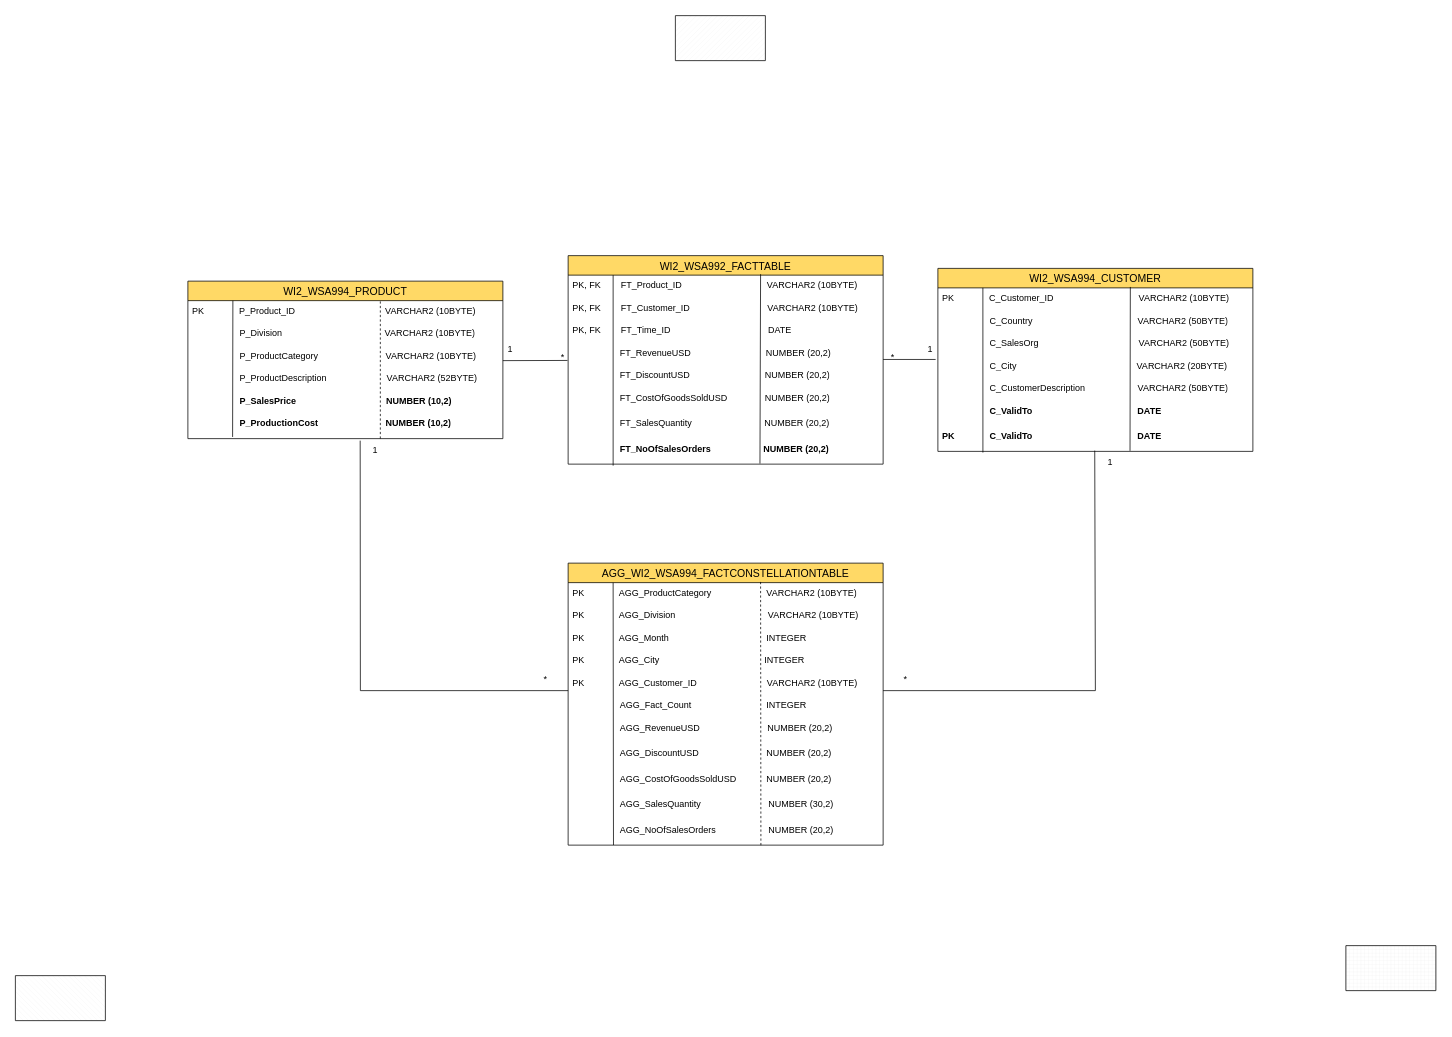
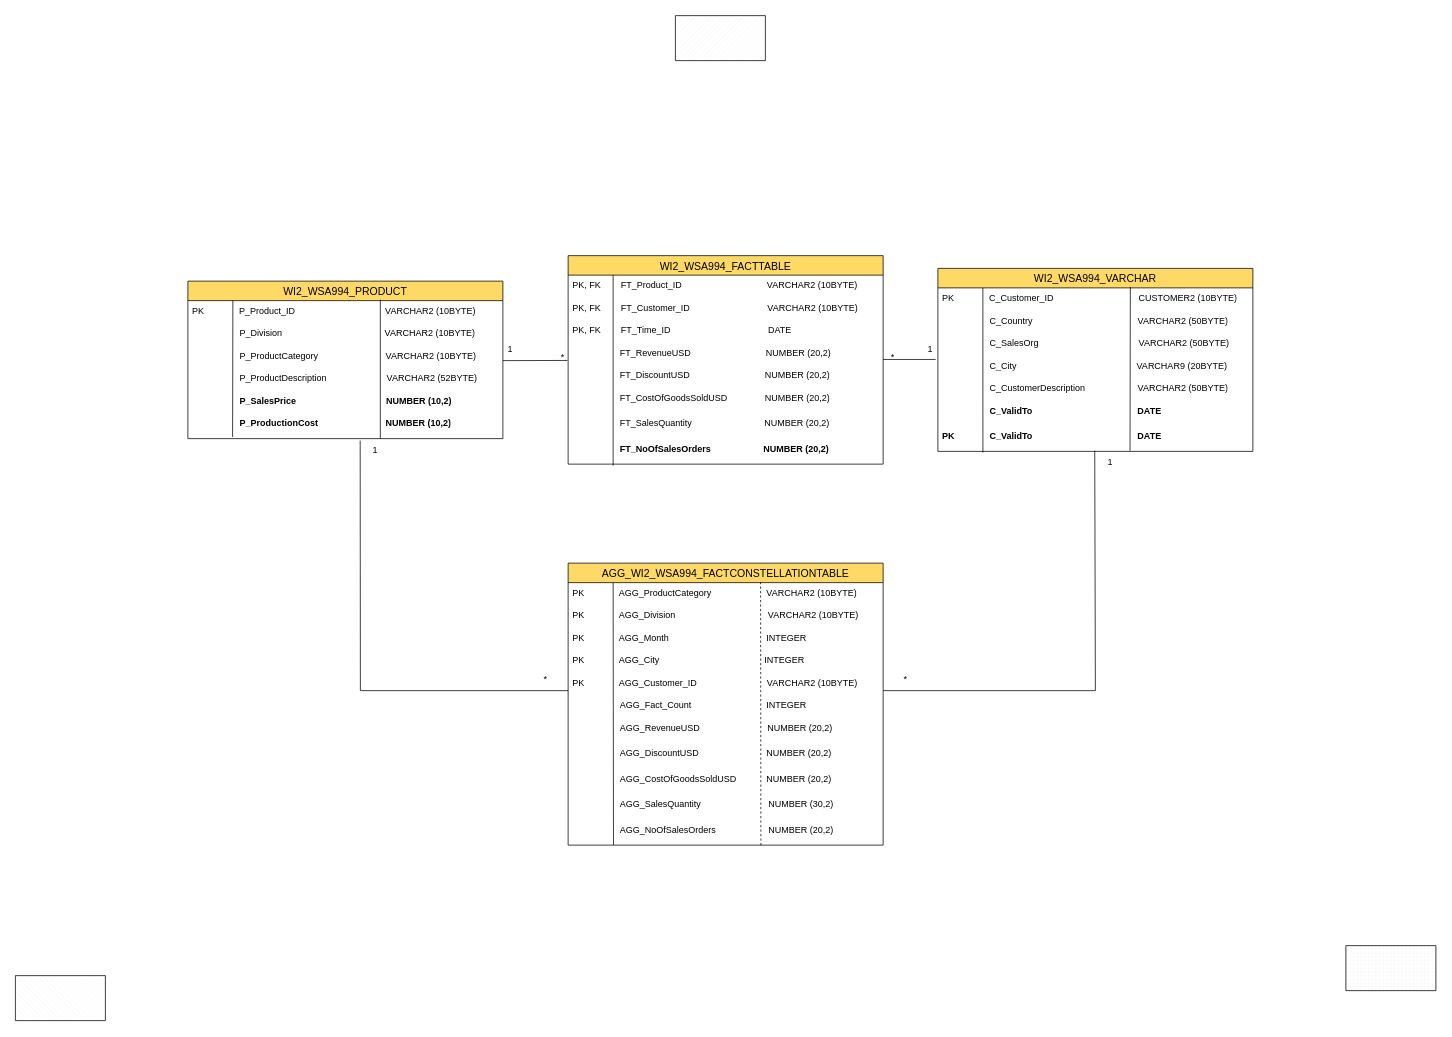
(725, 266) -> (725, 266)
(1095, 279) -> (1095, 279)
(1096, 304) -> (1096, 304)
(1091, 366) -> (1091, 366)
(760, 368) -> none
(380, 370) -> (380, 370)
